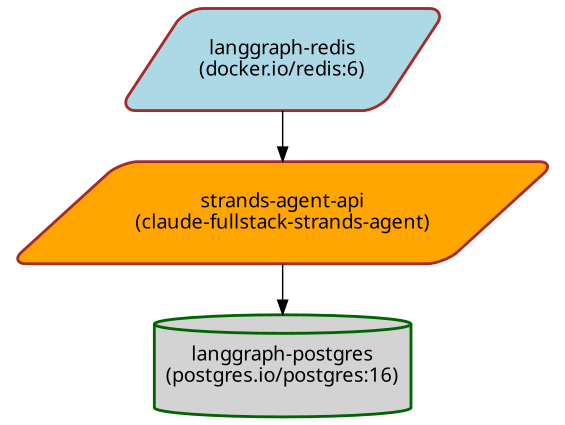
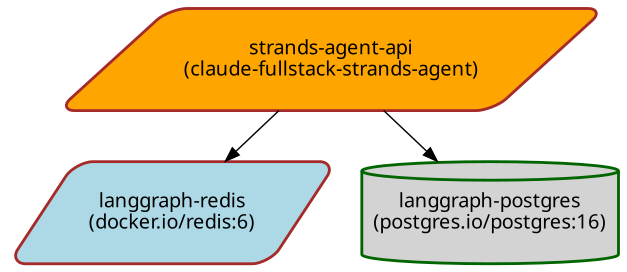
(283, 129) -> (258, 131)
